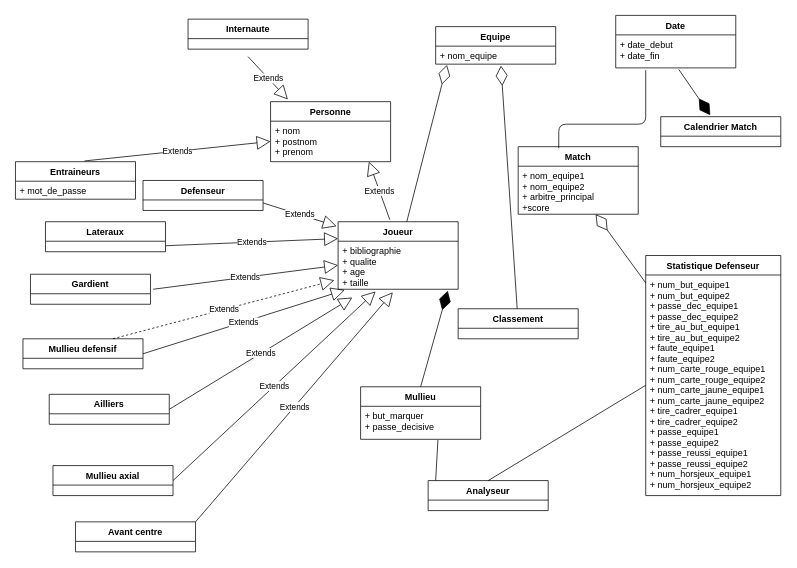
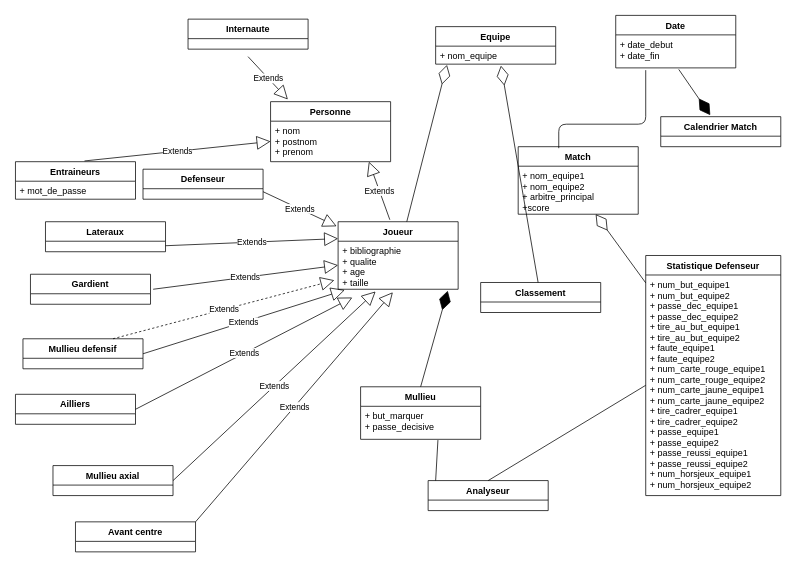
(203, 195) -> (203, 184)
(518, 324) -> (540, 297)
(109, 409) -> (75, 409)
